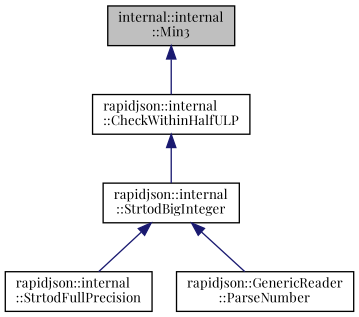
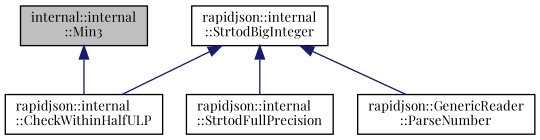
(171, 165) -> (166, 73)
